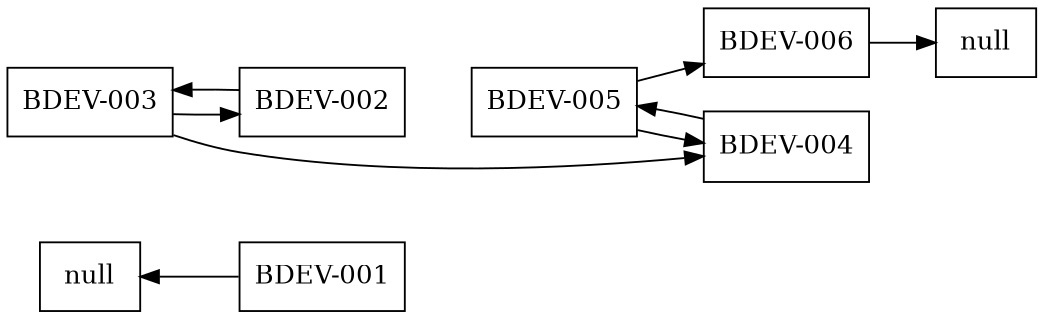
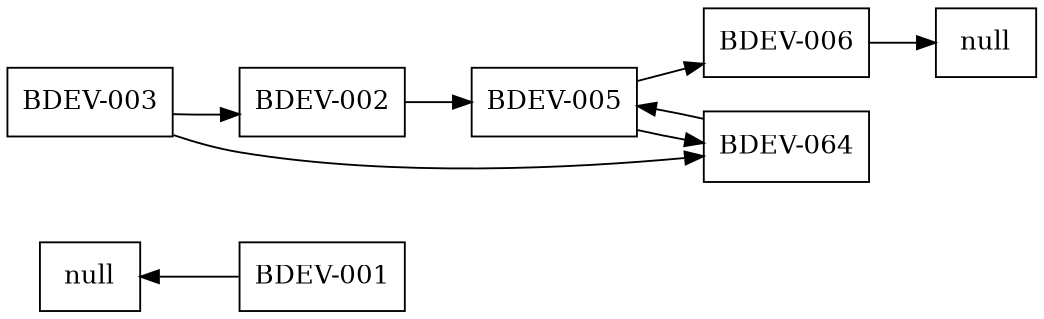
(216, 90) -> (429, 102)
(786, 147) -> (786, 147)
